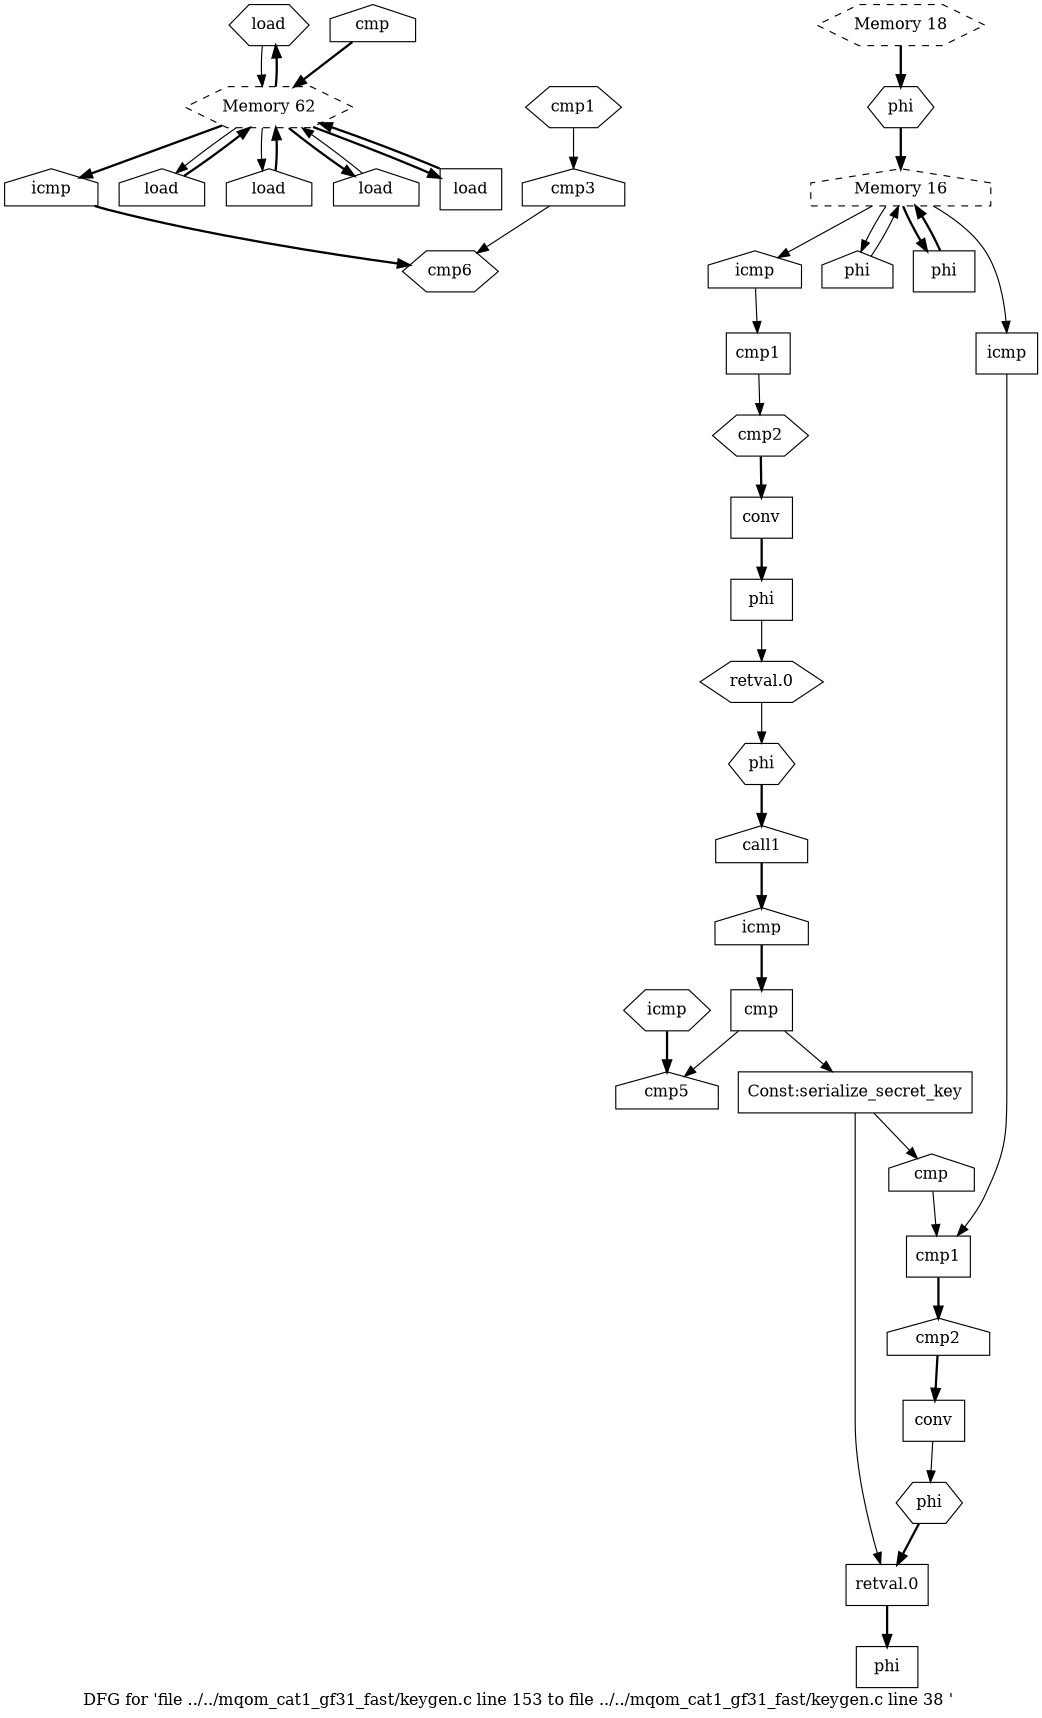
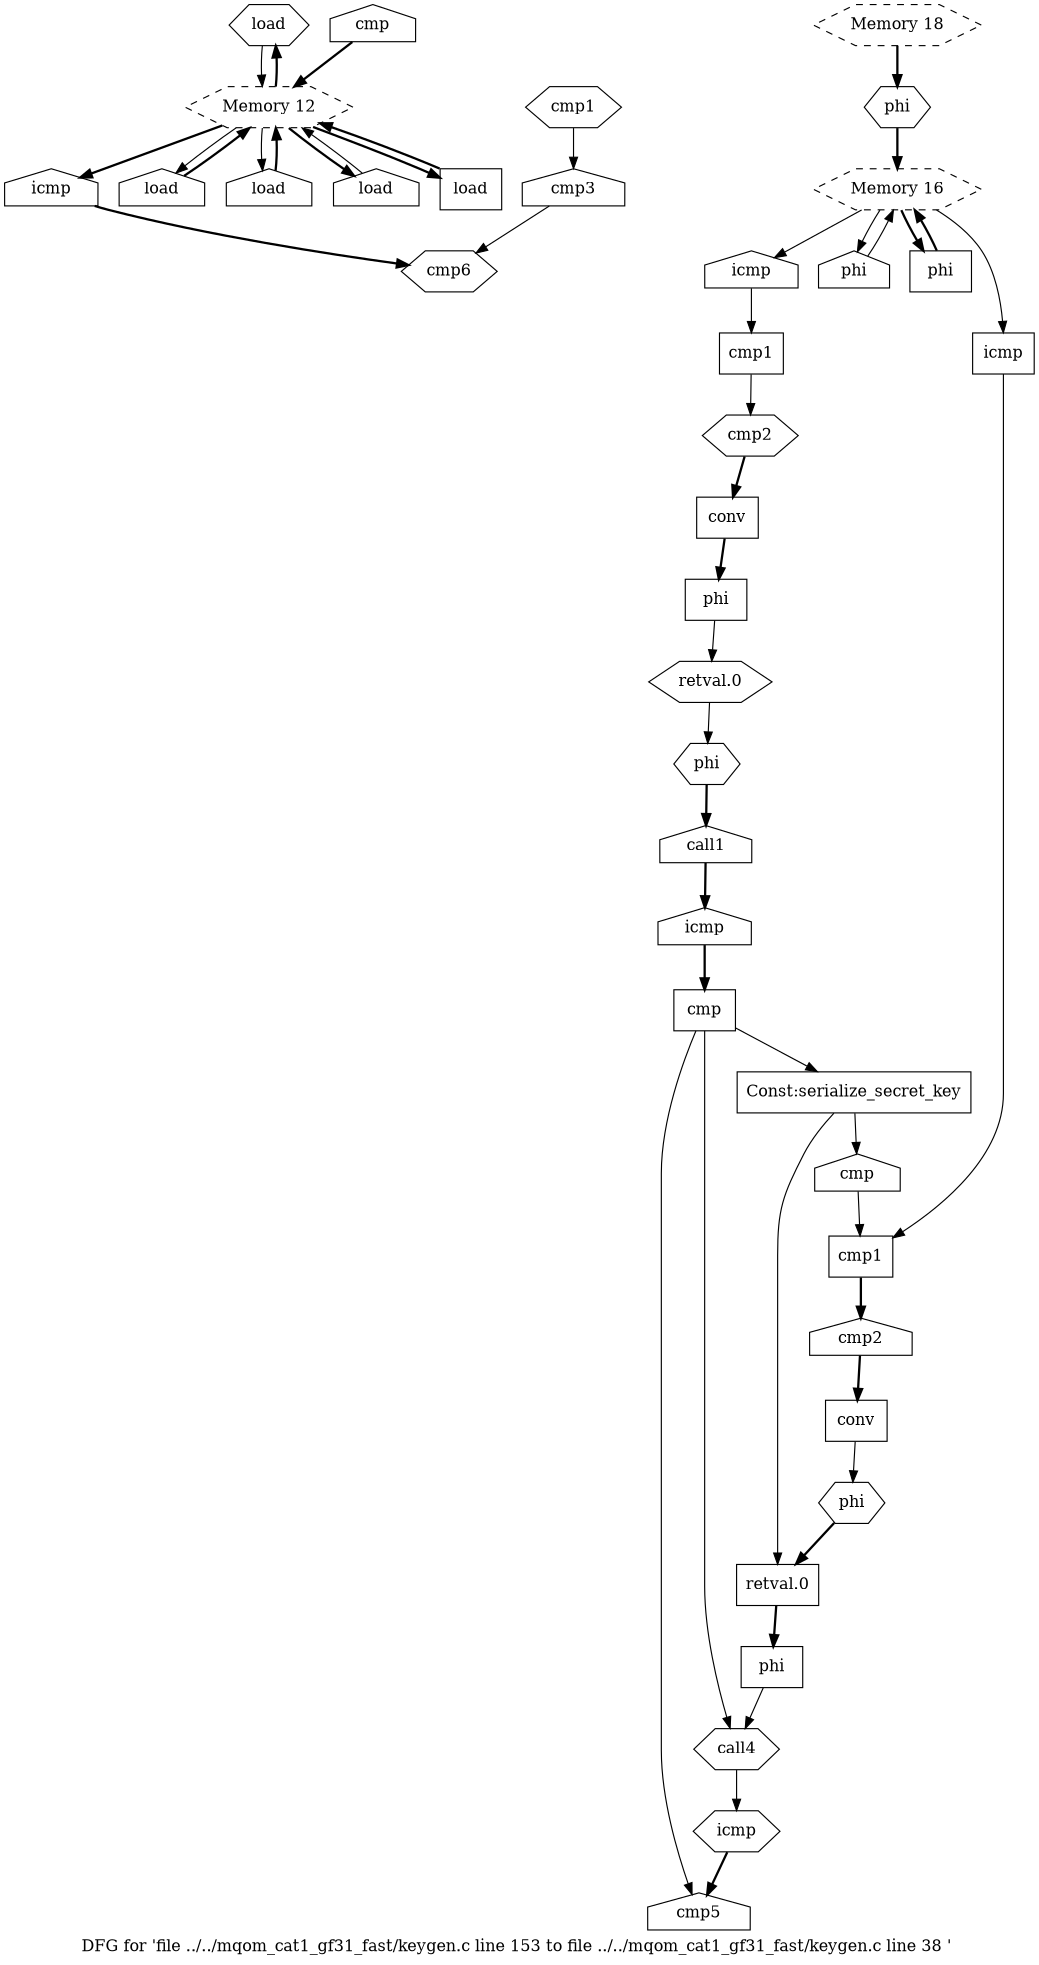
(269, 107) -> (269, 107)
(901, 189) -> (897, 189)
none -> (737, 1749)
